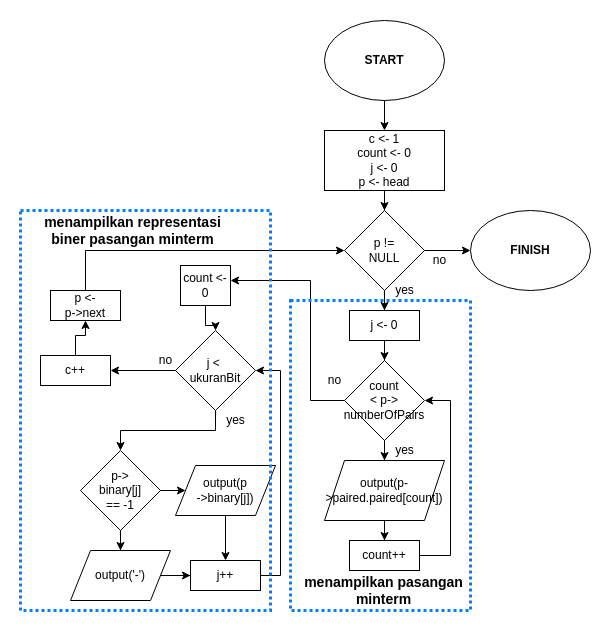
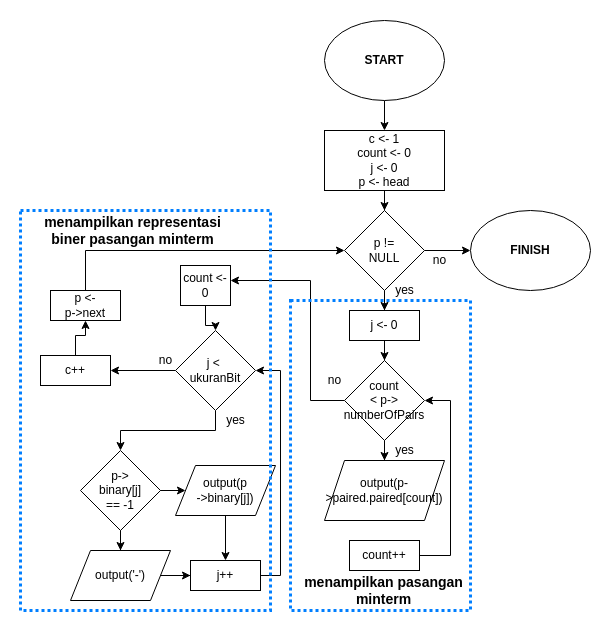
(385, 535) -> none
